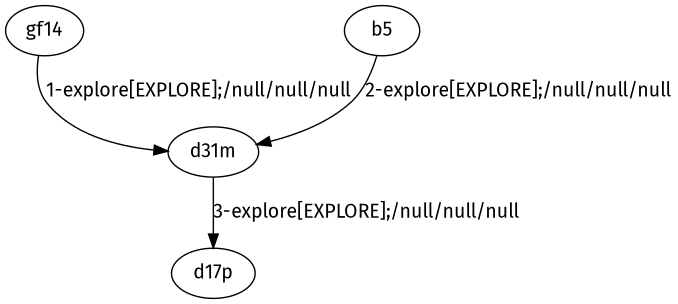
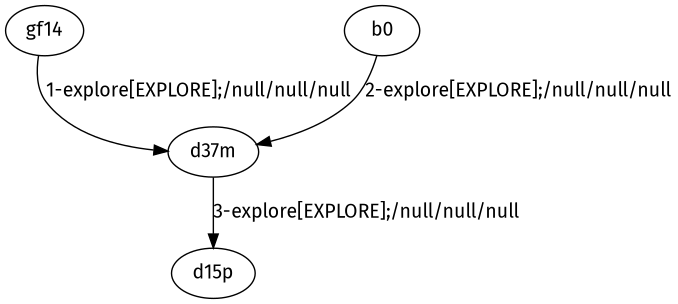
(382, 31) -> (382, 31)
(213, 152) -> (213, 152)
(213, 273) -> (213, 273)
